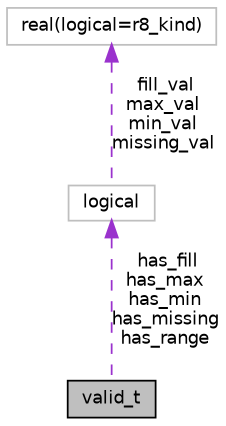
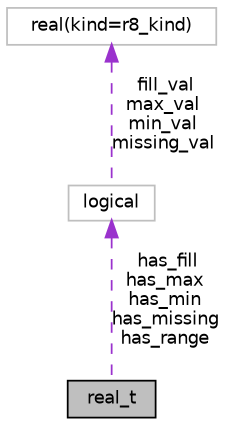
(112, 26) -> (112, 26)
(112, 399) -> (112, 399)
